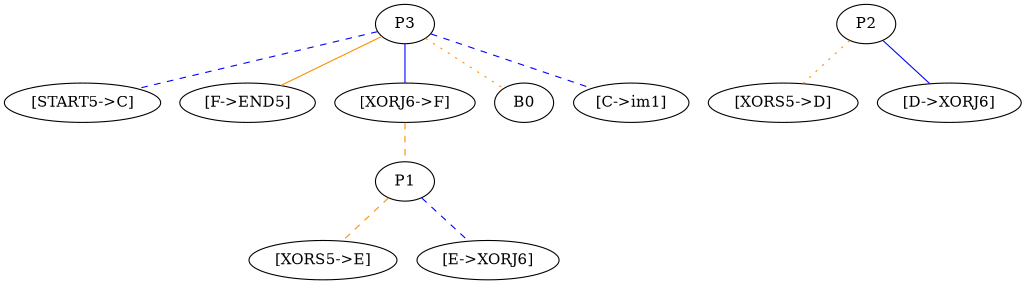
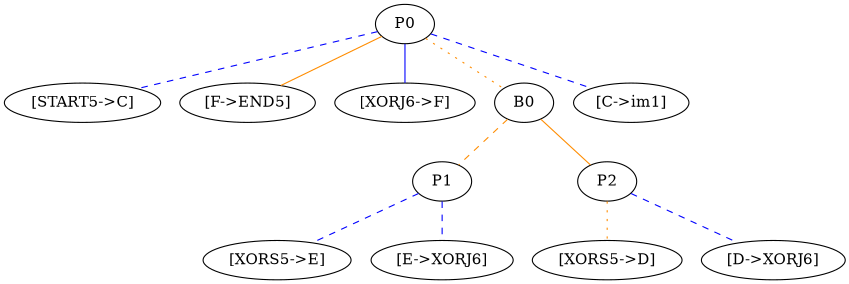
(405, 24) -> (405, 24)
(906, 62) -> (685, 218)
(405, 142) -> (483, 142)
none -> (566, 142)
(365, 219) -> (365, 218)
